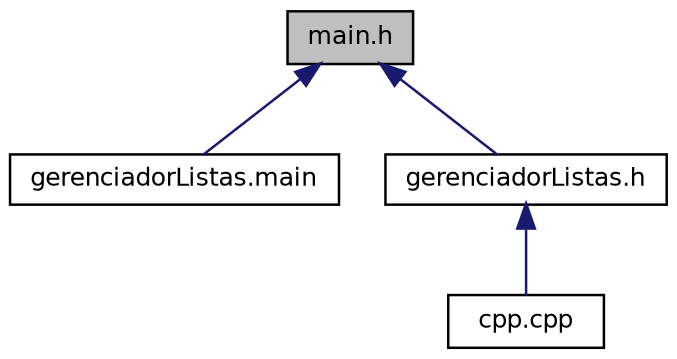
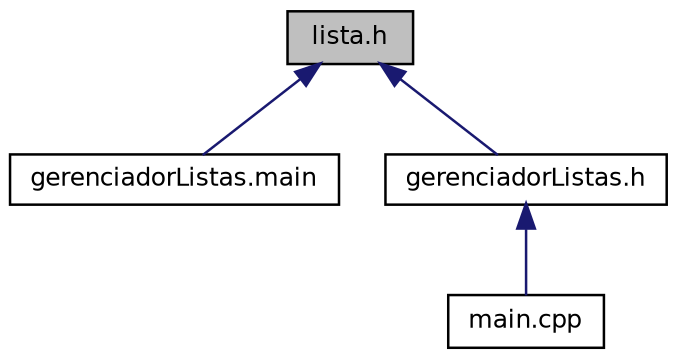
(350, 38) -> (350, 38)
(526, 321) -> (526, 321)
